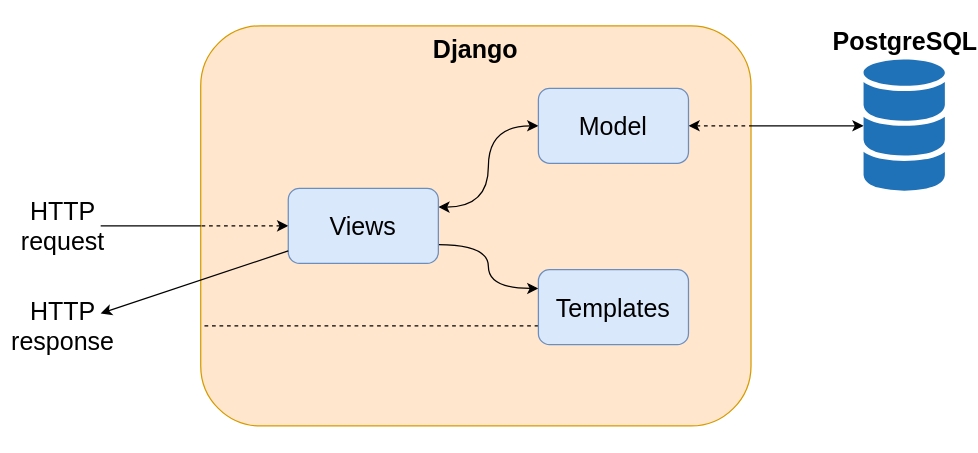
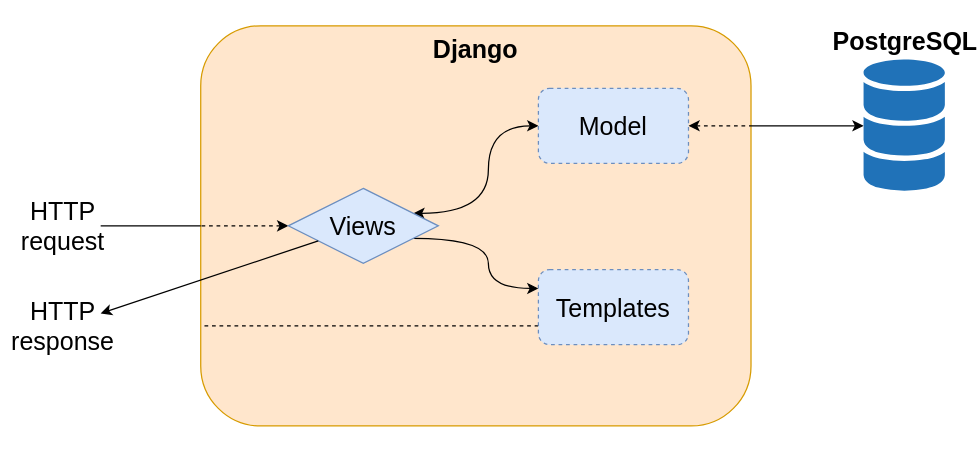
(613, 126) -> (613, 126)
(363, 226) -> (363, 226)
(613, 307) -> (613, 307)
